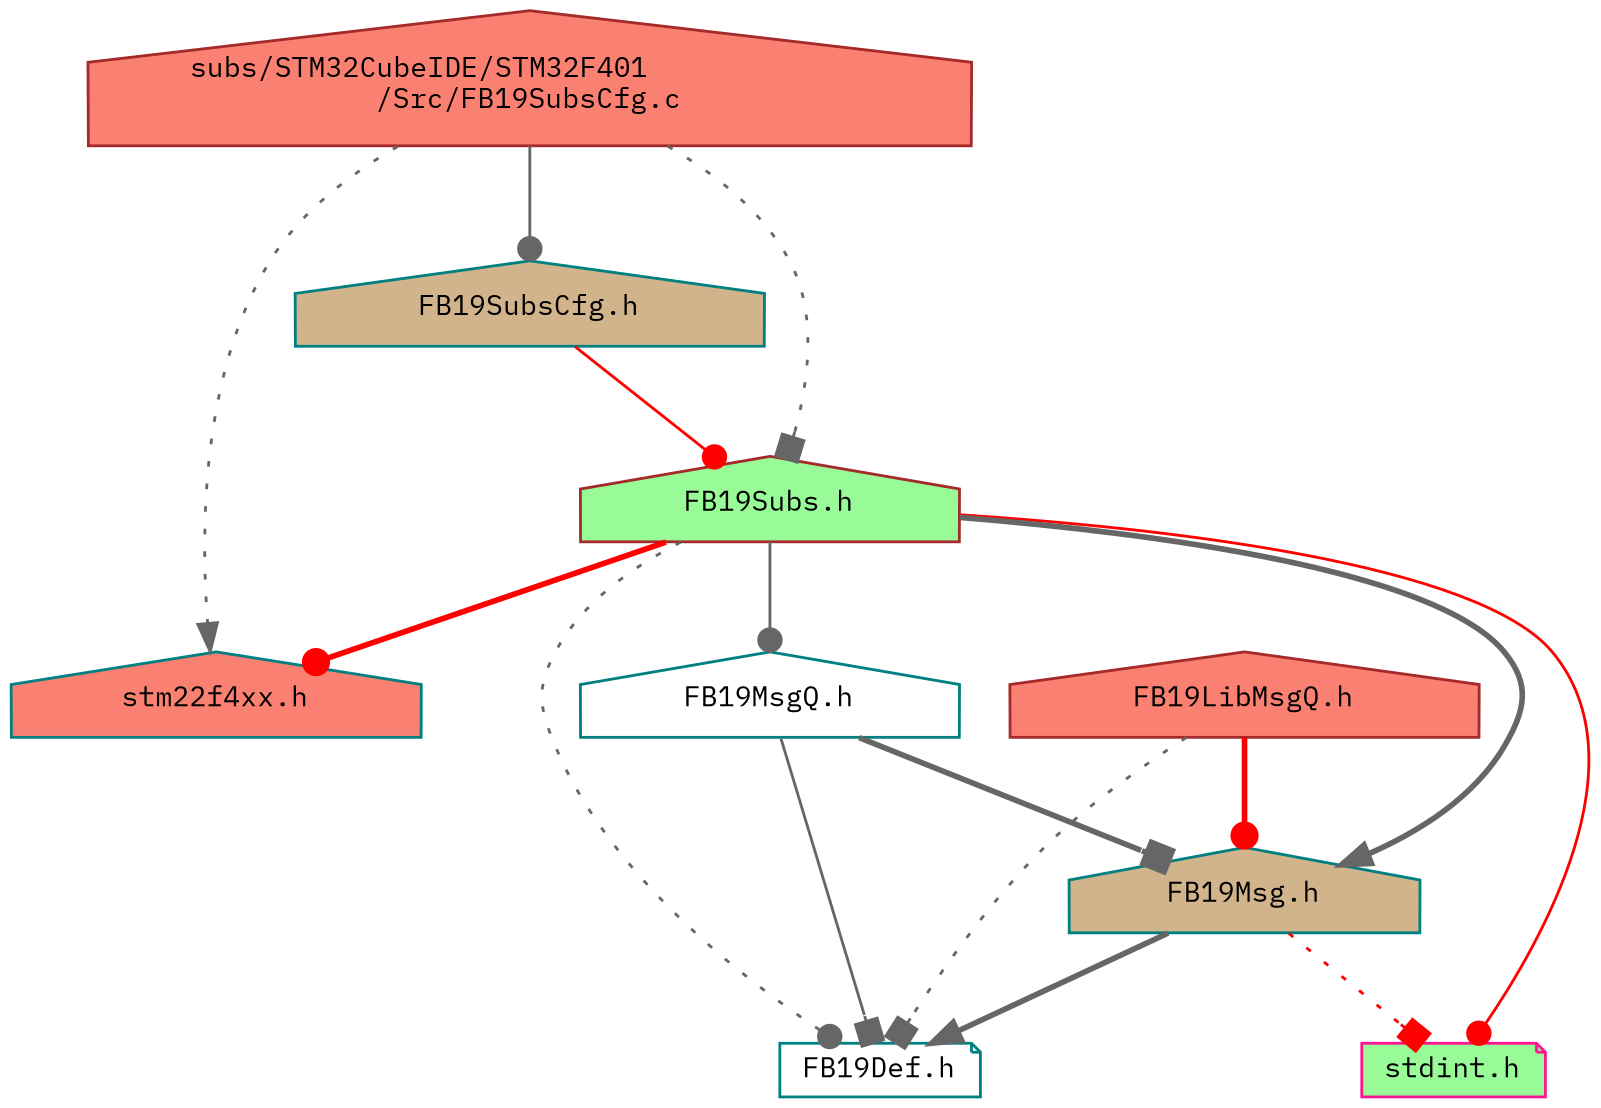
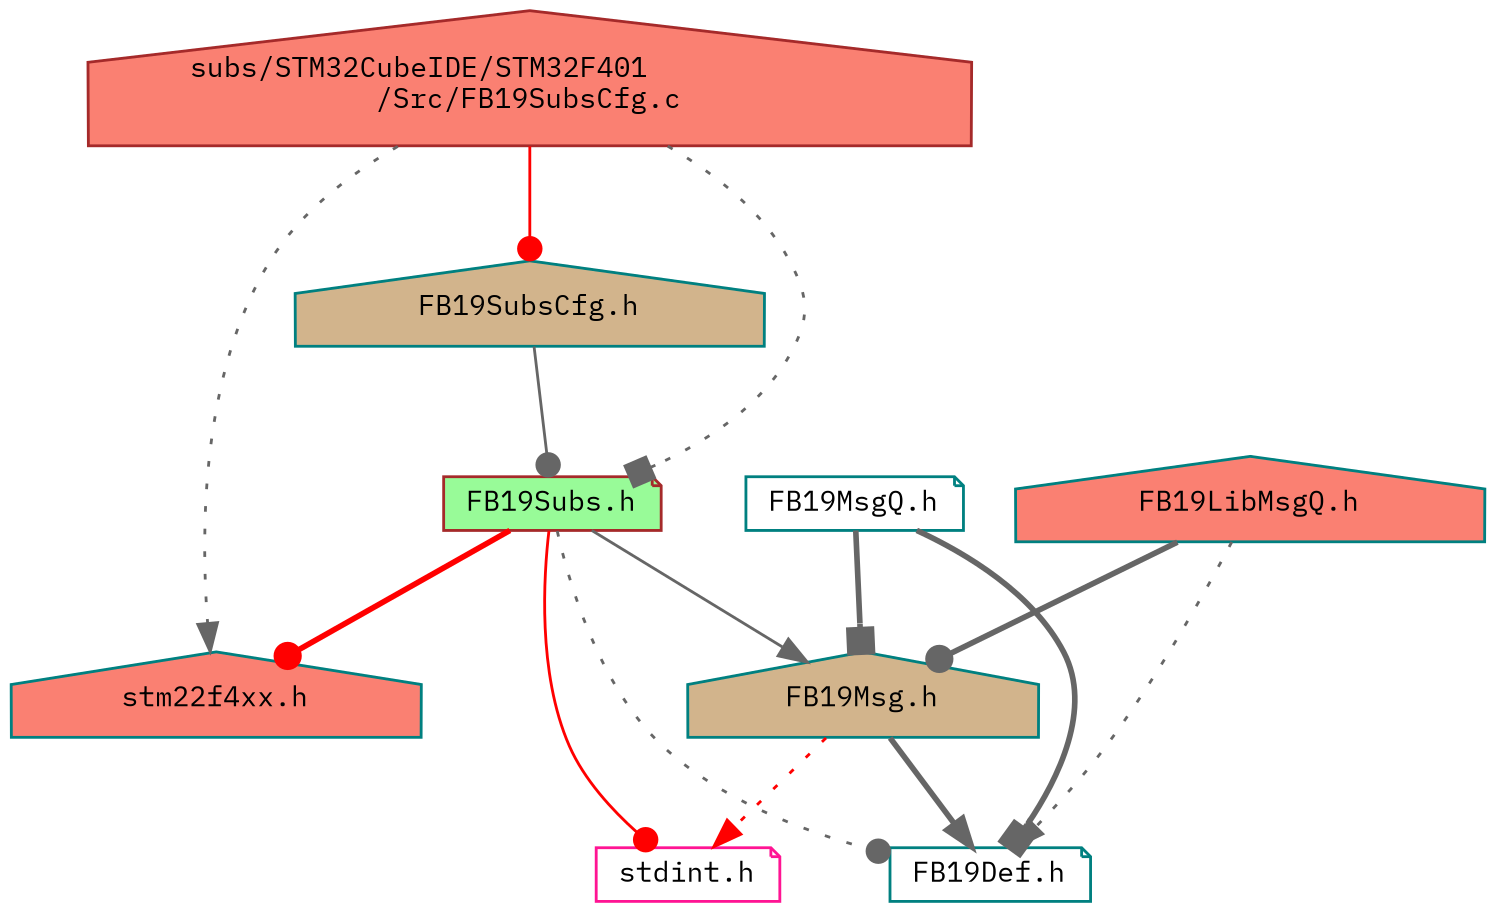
(530, 192) -> (530, 192)
(640, 398) -> (540, 400)
(770, 504) -> (552, 504)
(770, 585) -> none
(1437, 608) -> (687, 589)
(770, 699) -> (855, 504)
(1245, 699) -> (1250, 504)
(1245, 781) -> (1063, 598)
(1032, 861) -> (1144, 691)
(823, 877) -> (1061, 648)
(1345, 979) -> (780, 782)
(1454, 1070) -> (688, 875)
